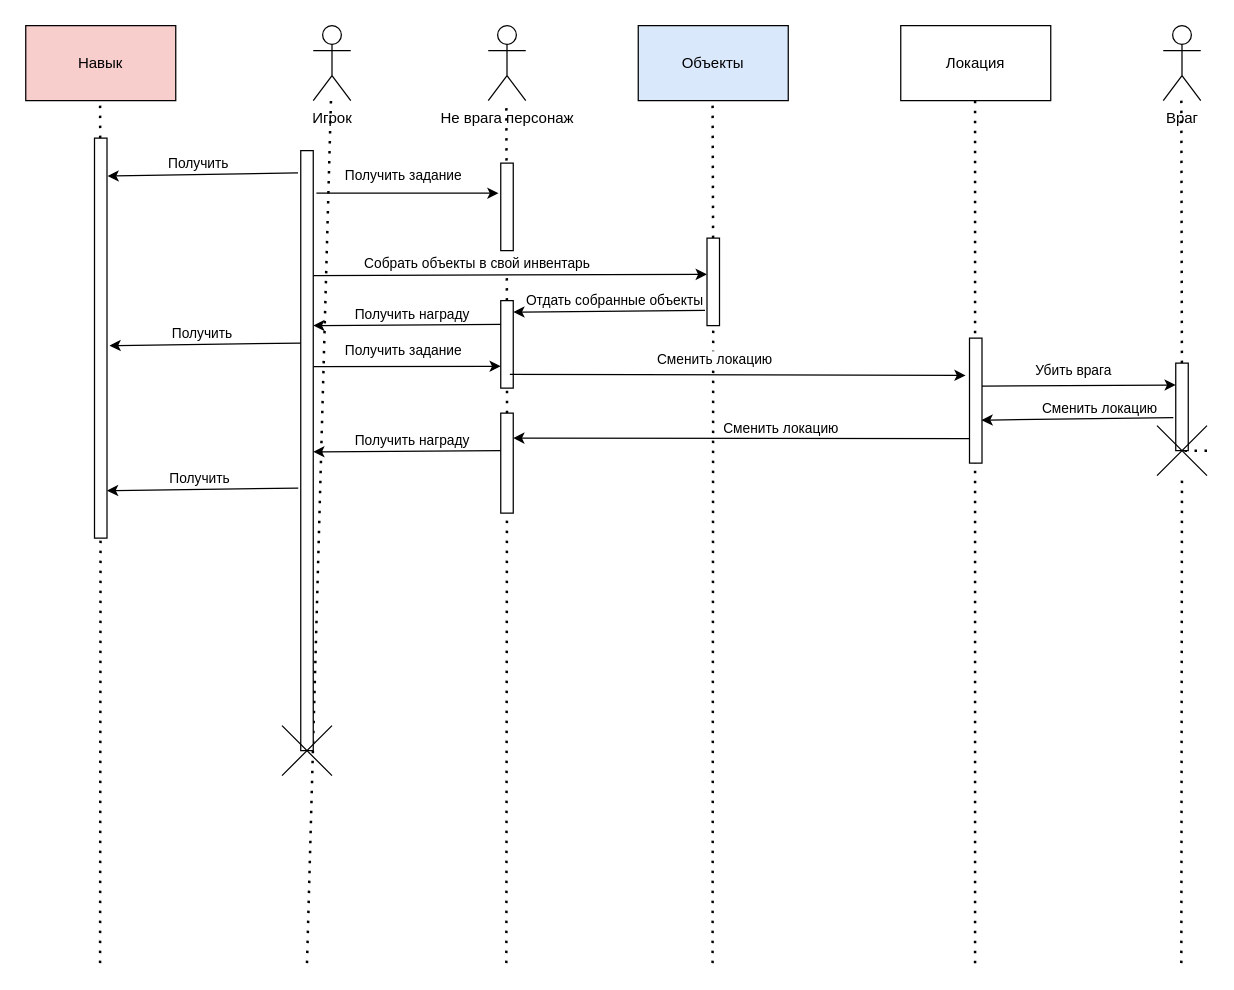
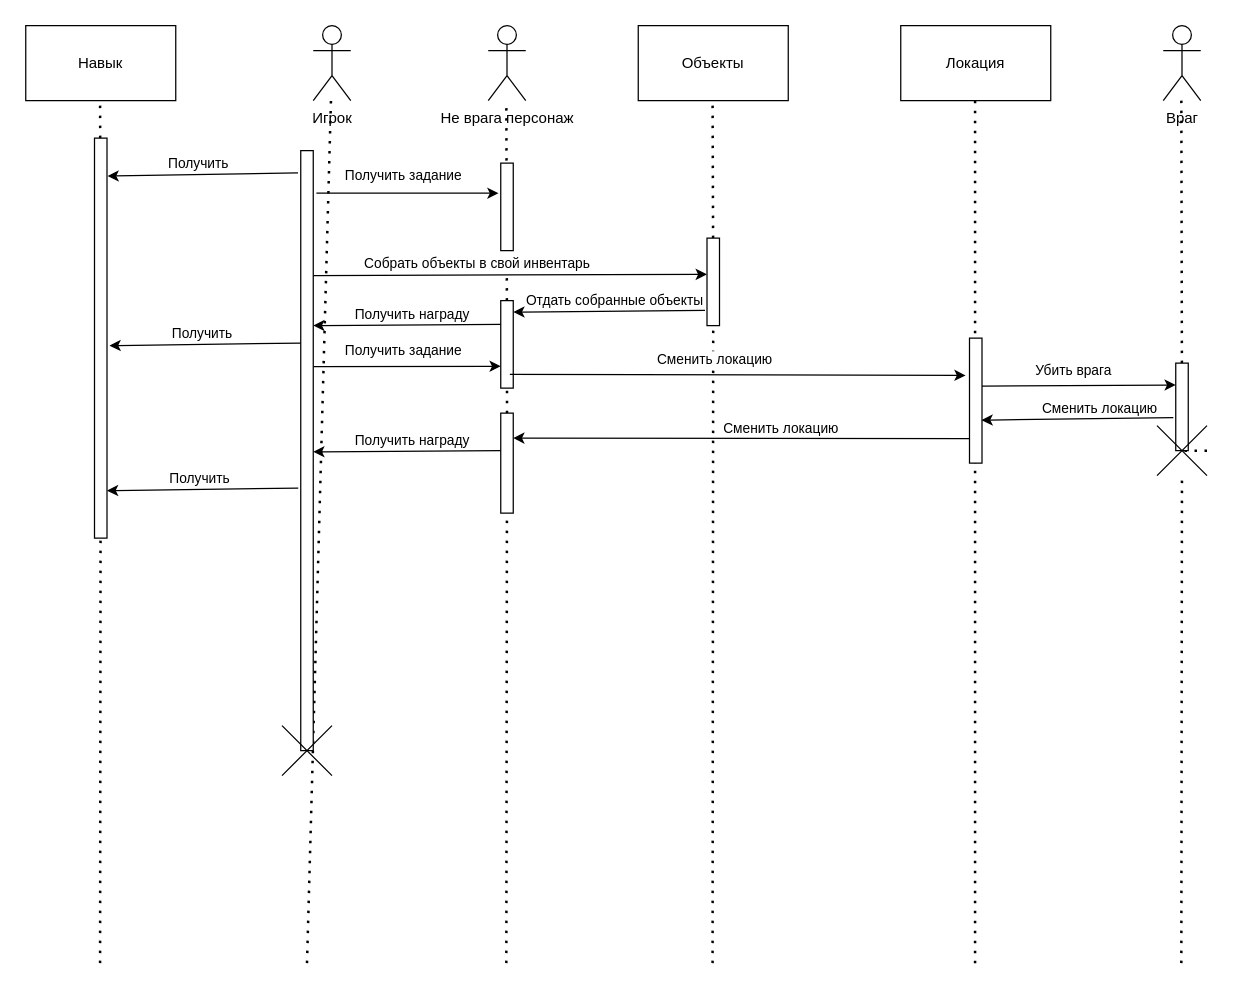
(101, 63) -> (101, 63)
(713, 63) -> (713, 63)
